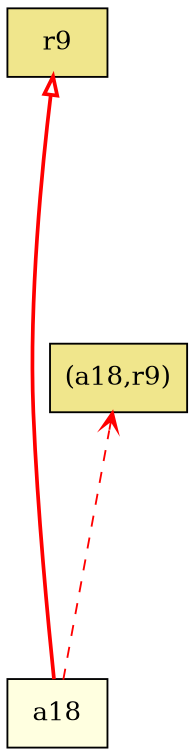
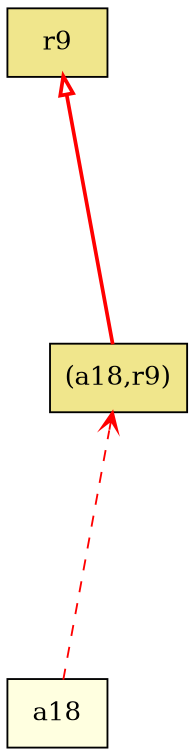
(33, 387) -> (90, 220)
